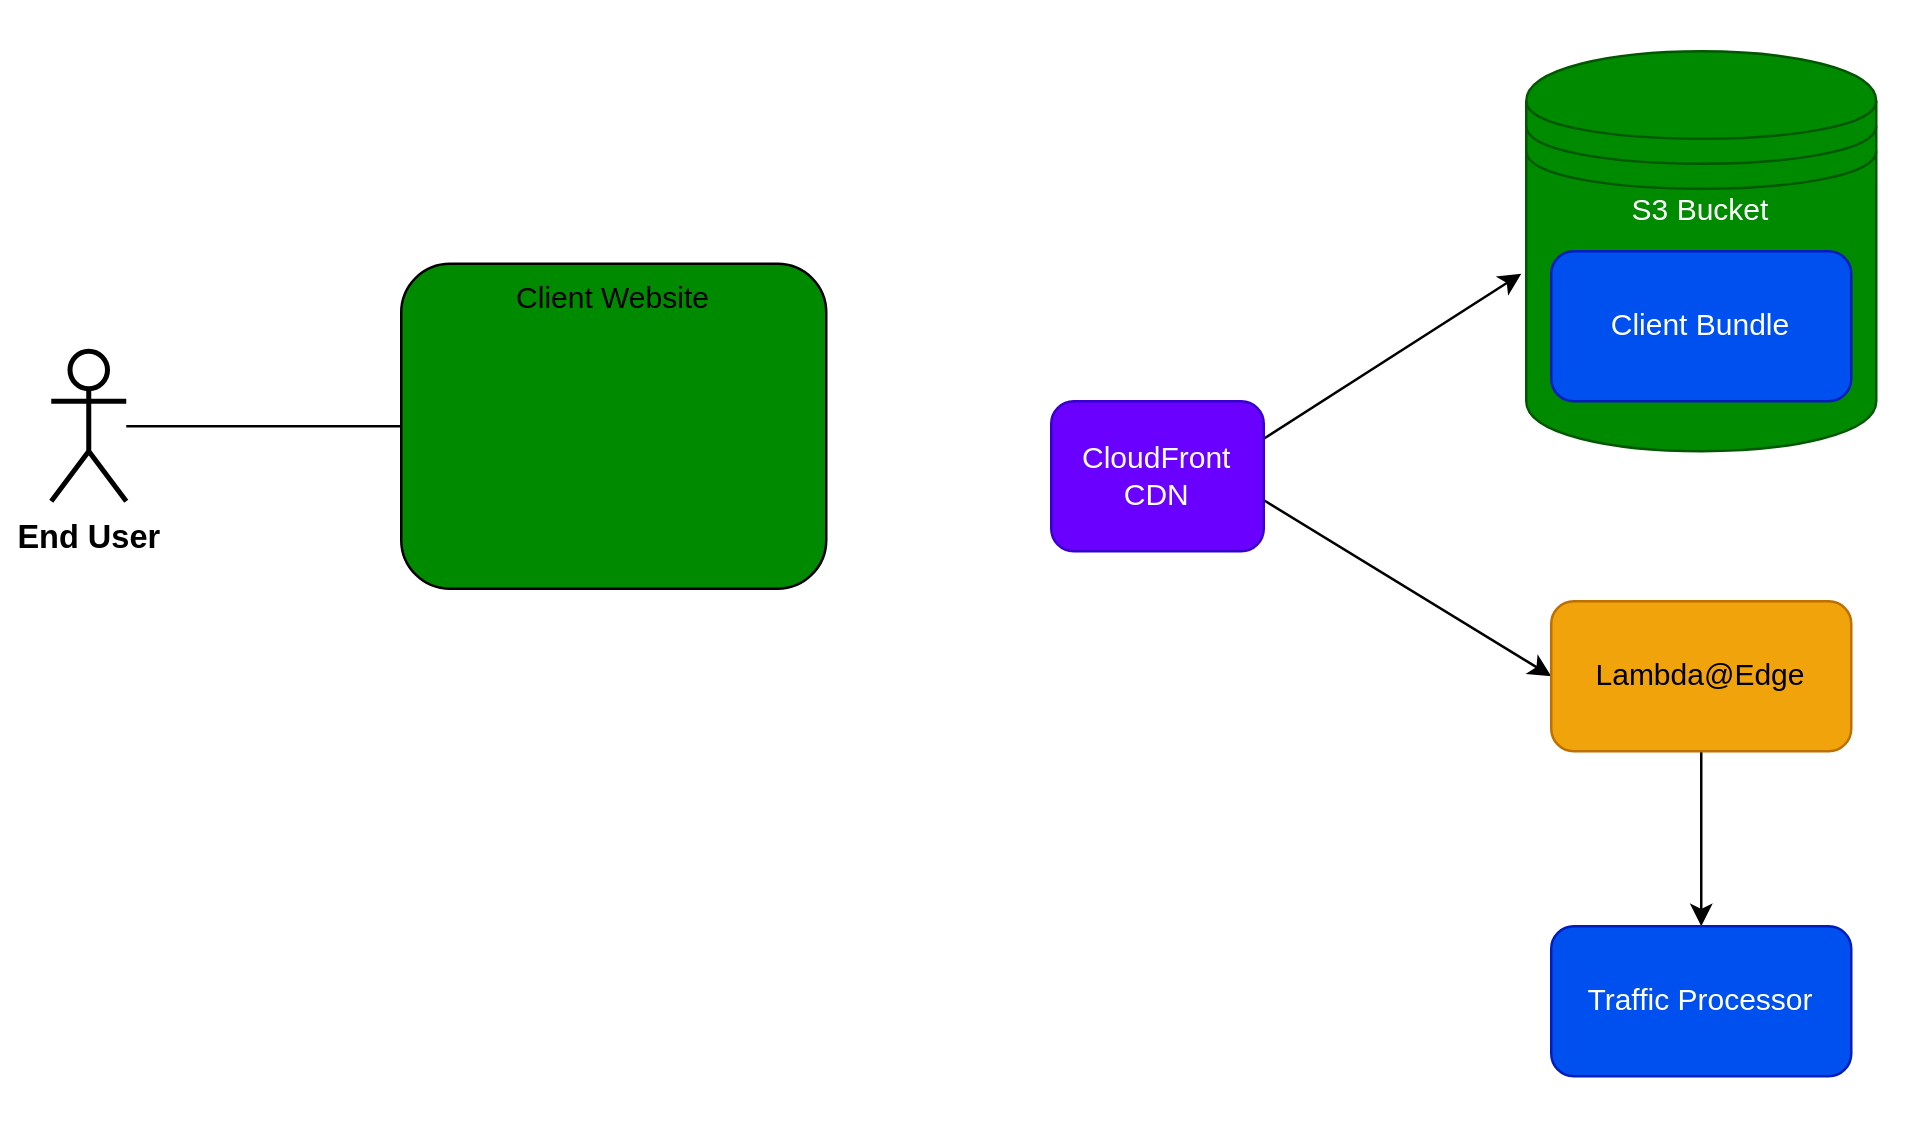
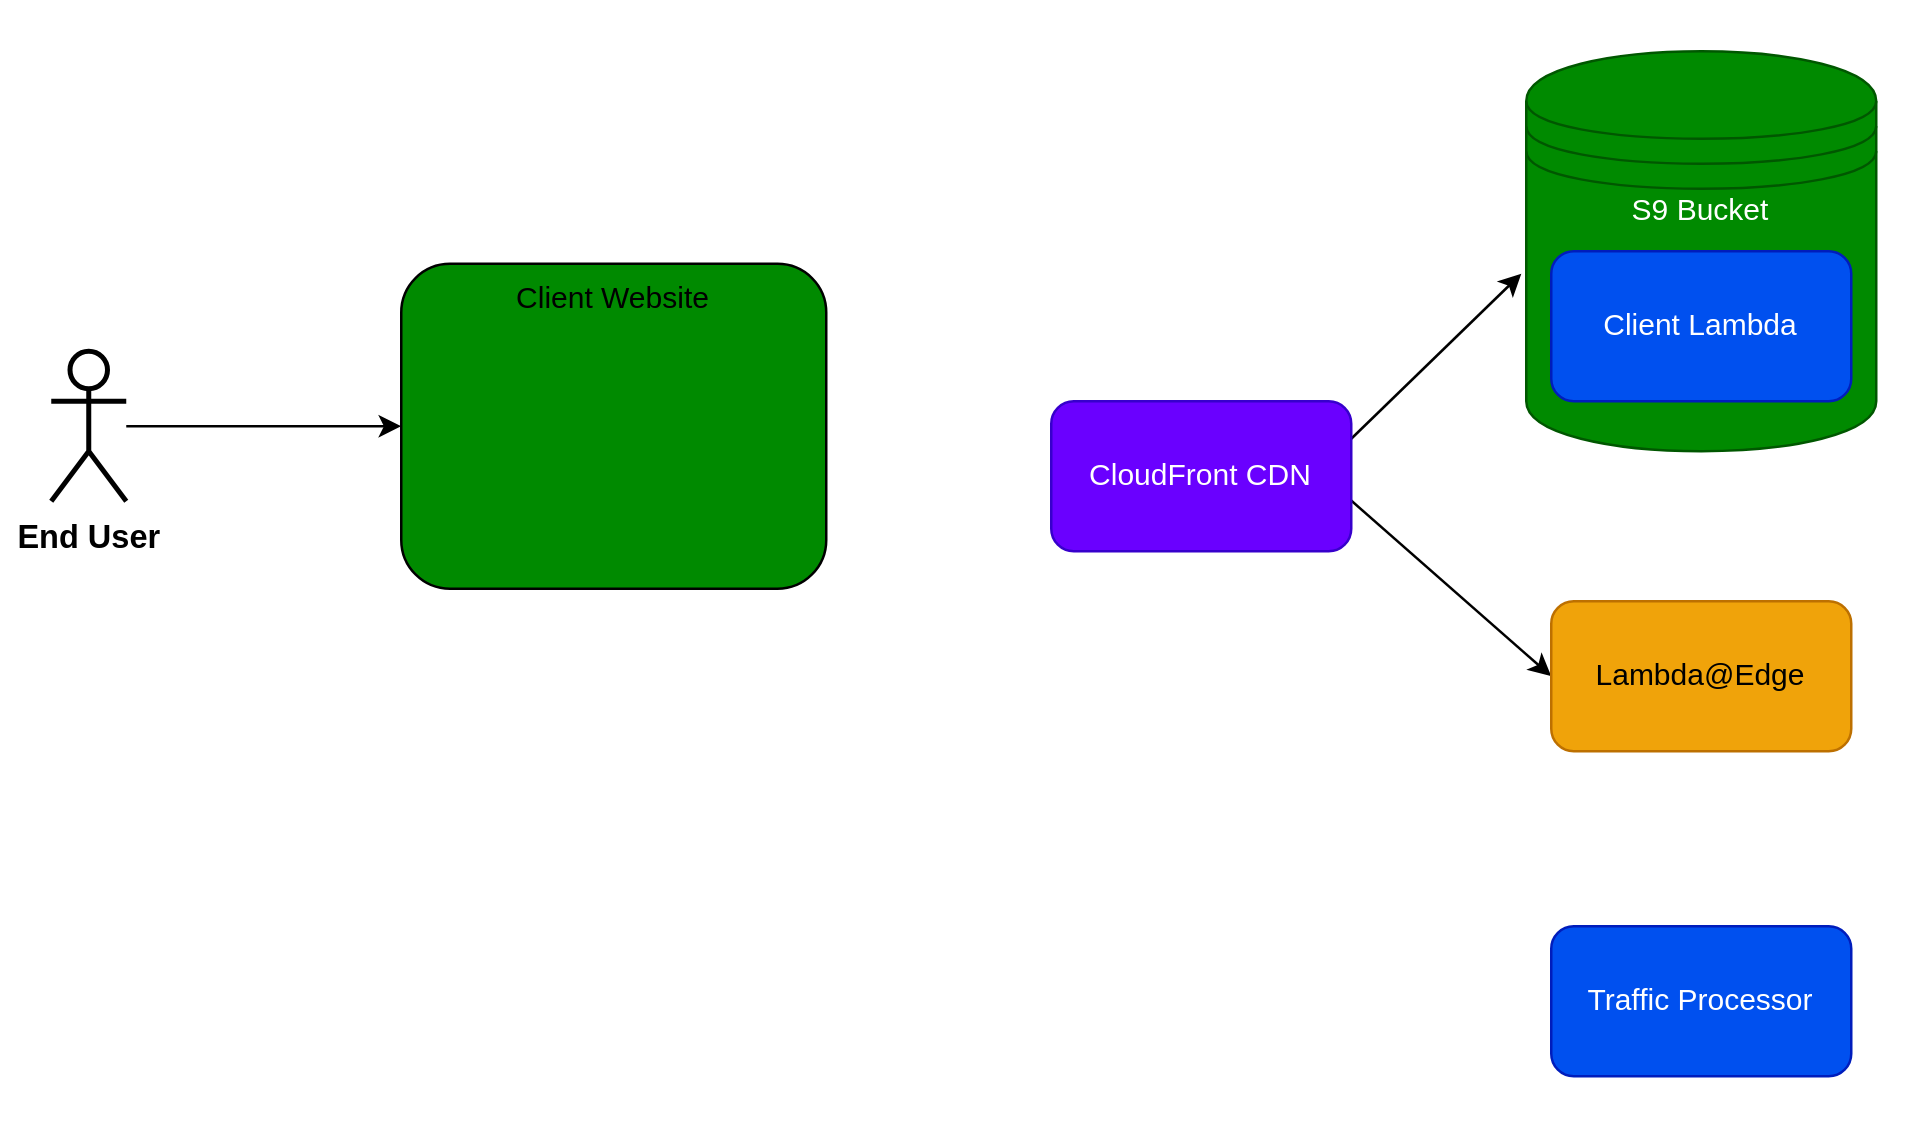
(1701, 212) -> (1701, 212)
(1701, 326) -> (1701, 326)
(390, 426) -> (383, 426)
(1158, 476) -> (1201, 476)
(1701, 830) -> none
